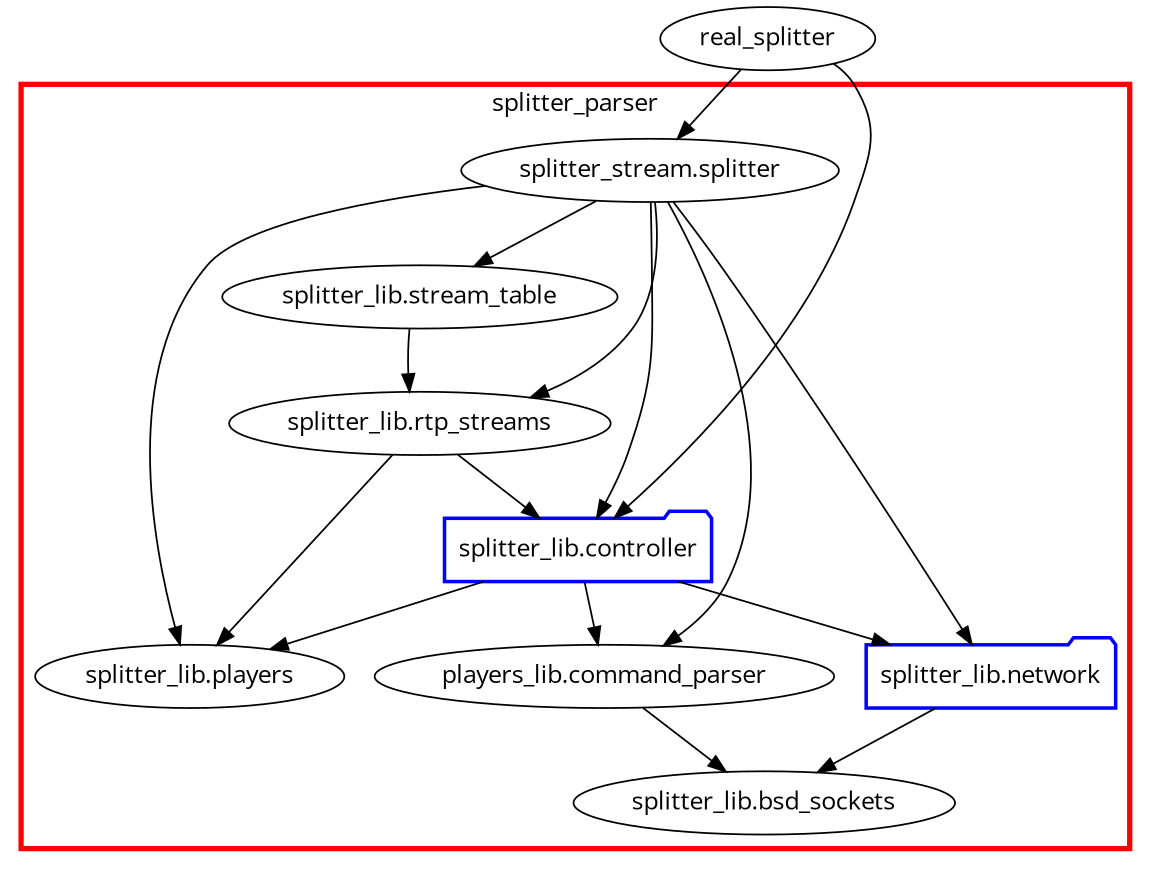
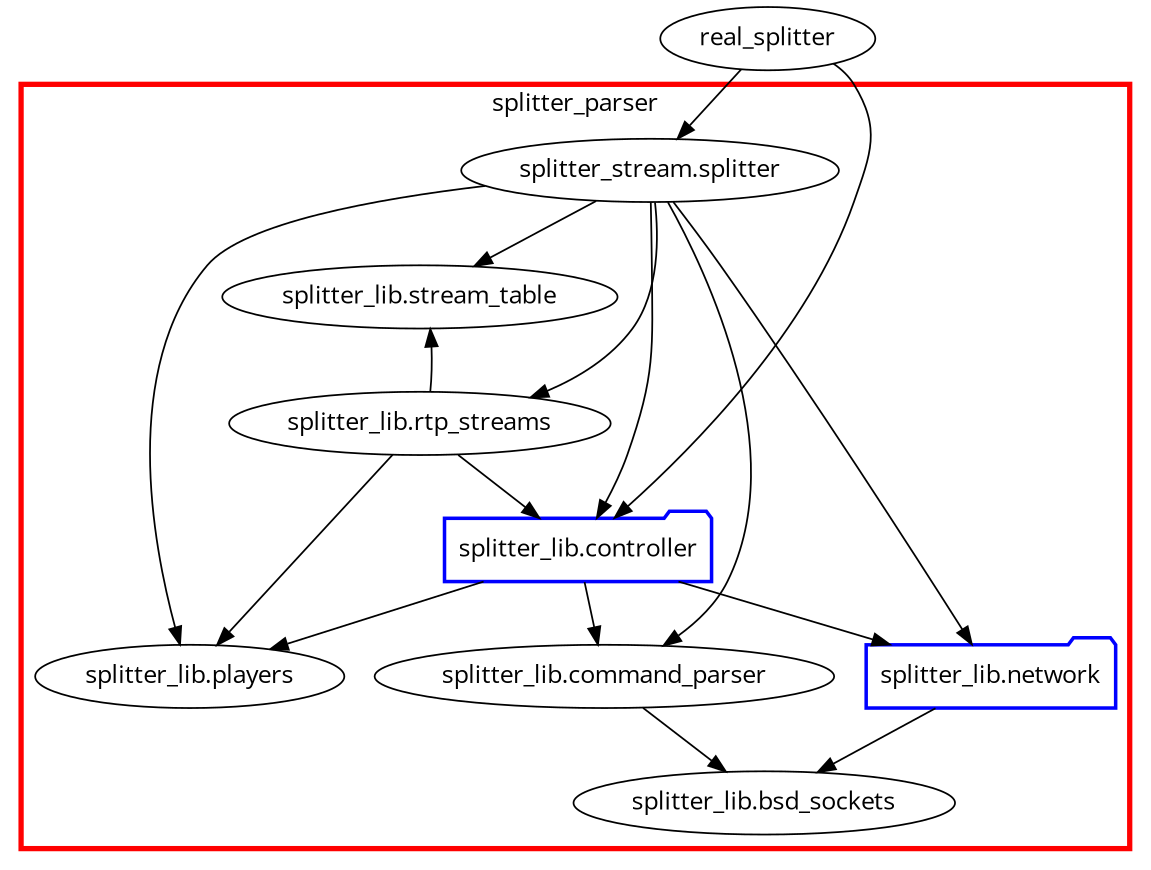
(408, 352) -> (432, 369)
(604, 676) -> (604, 676)
